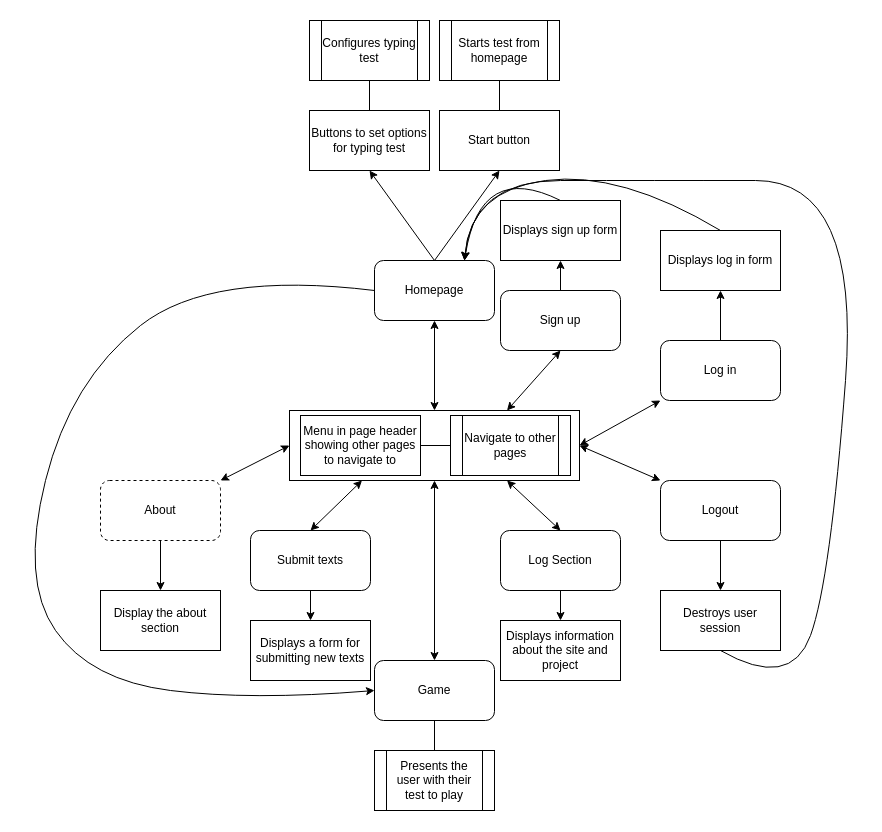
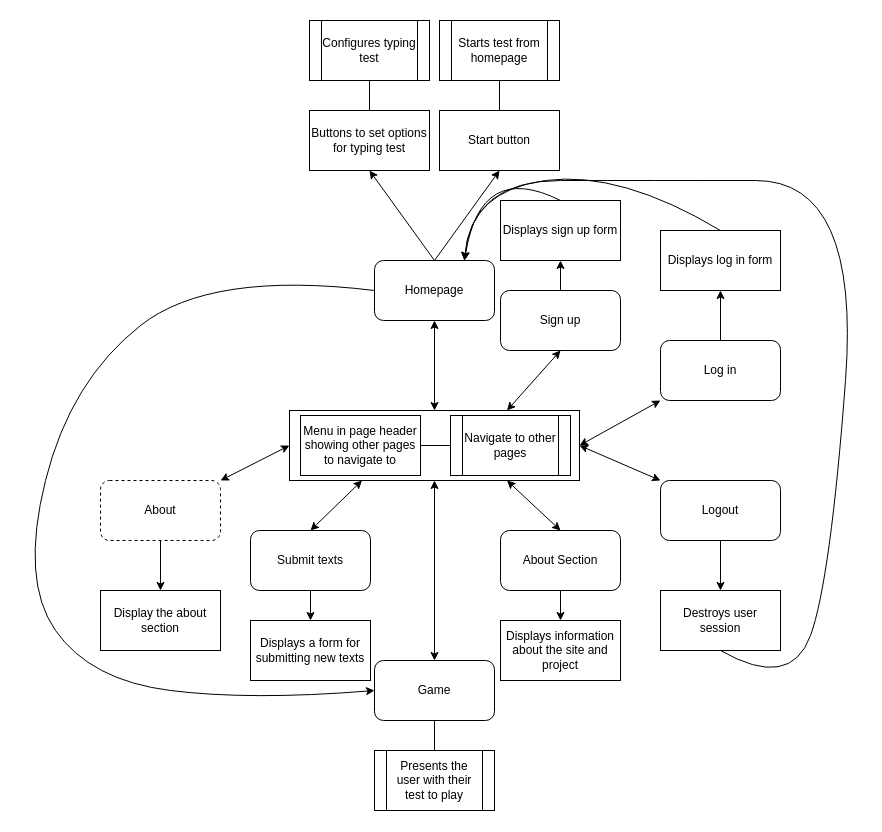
(561, 561) -> (561, 561)
